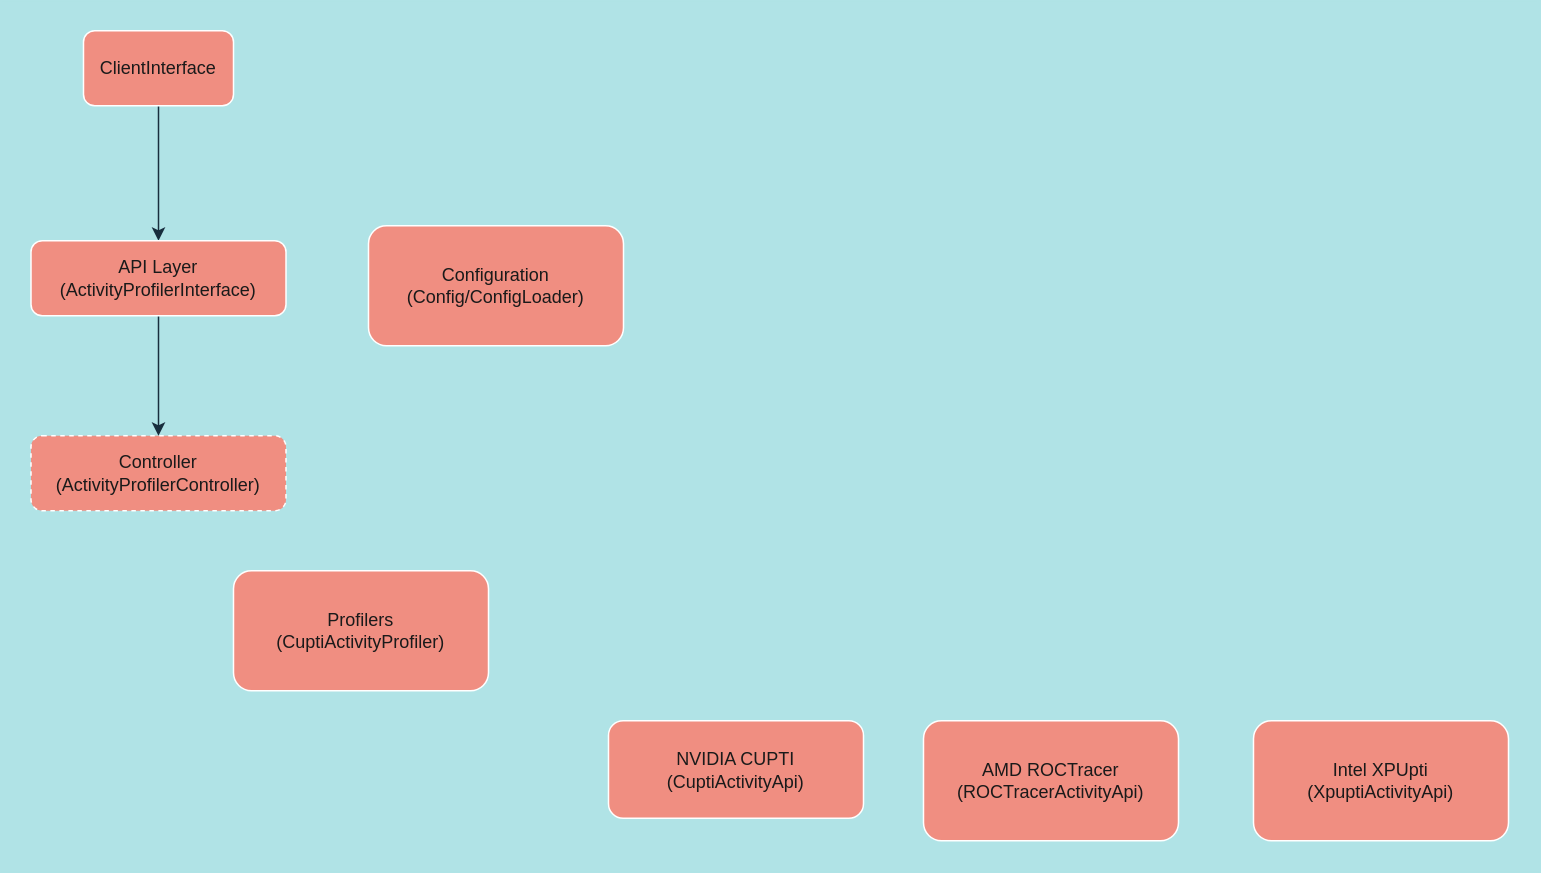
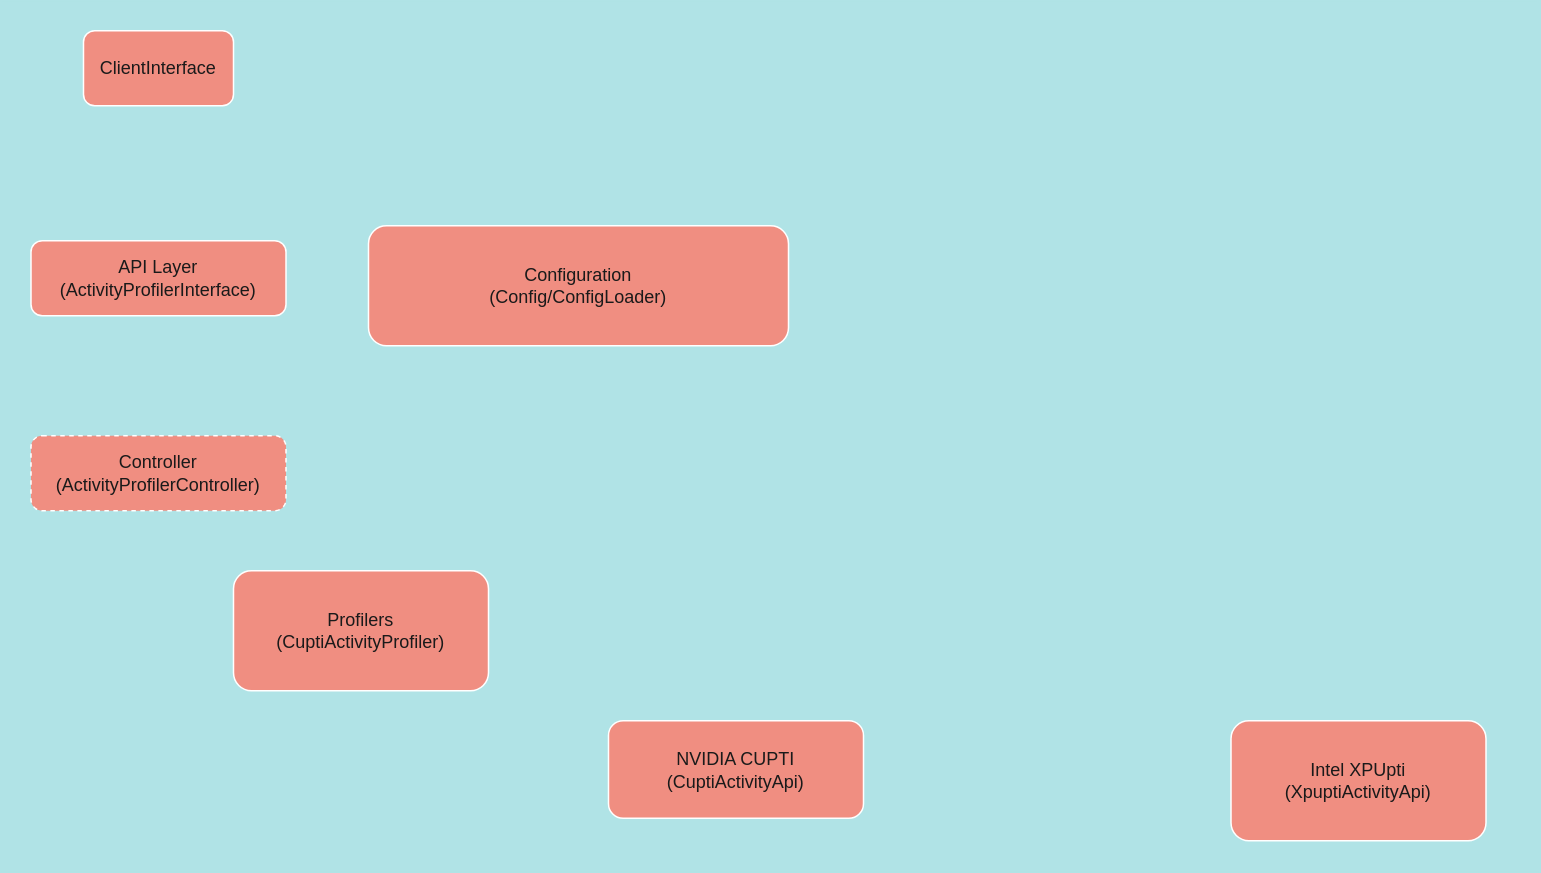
(158, 168) -> none
(496, 286) -> (578, 286)
(158, 371) -> none
(1051, 781) -> none
(1381, 781) -> (1358, 781)
